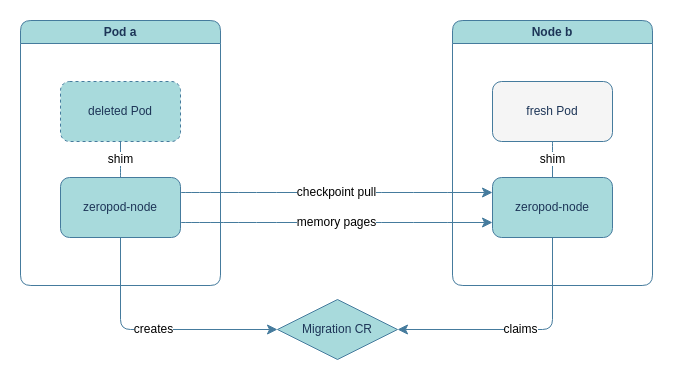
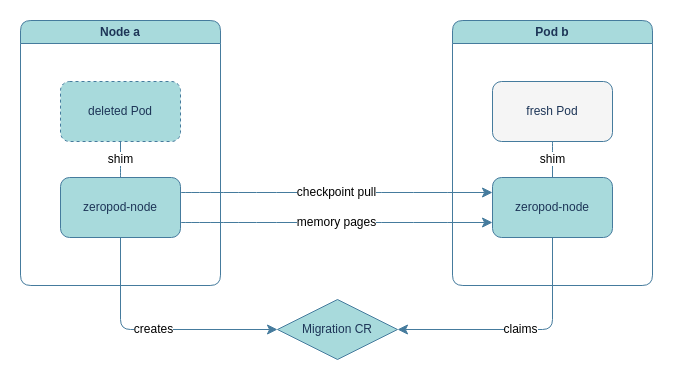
(121, 33) -> (121, 33)
(553, 33) -> (553, 33)
